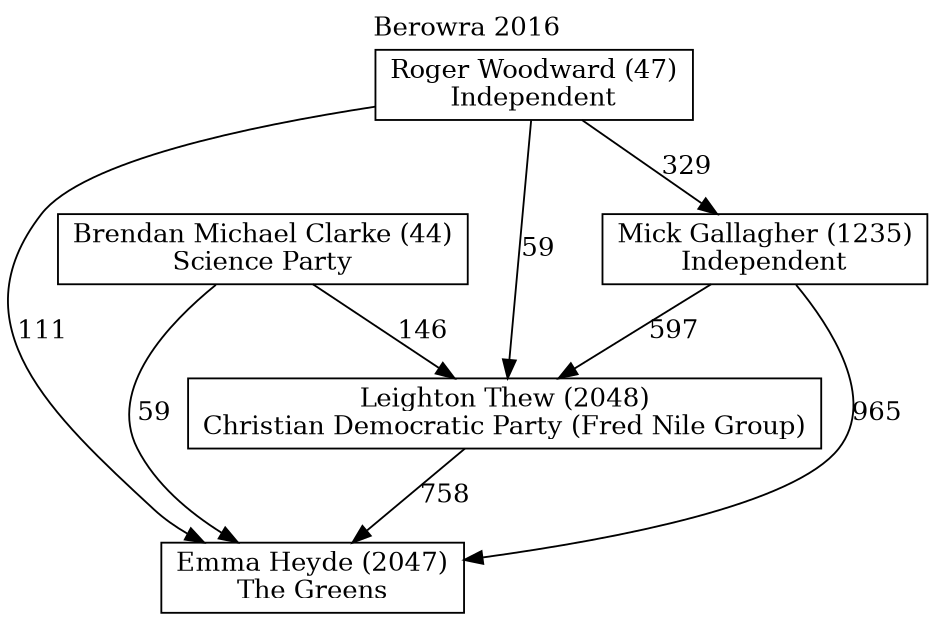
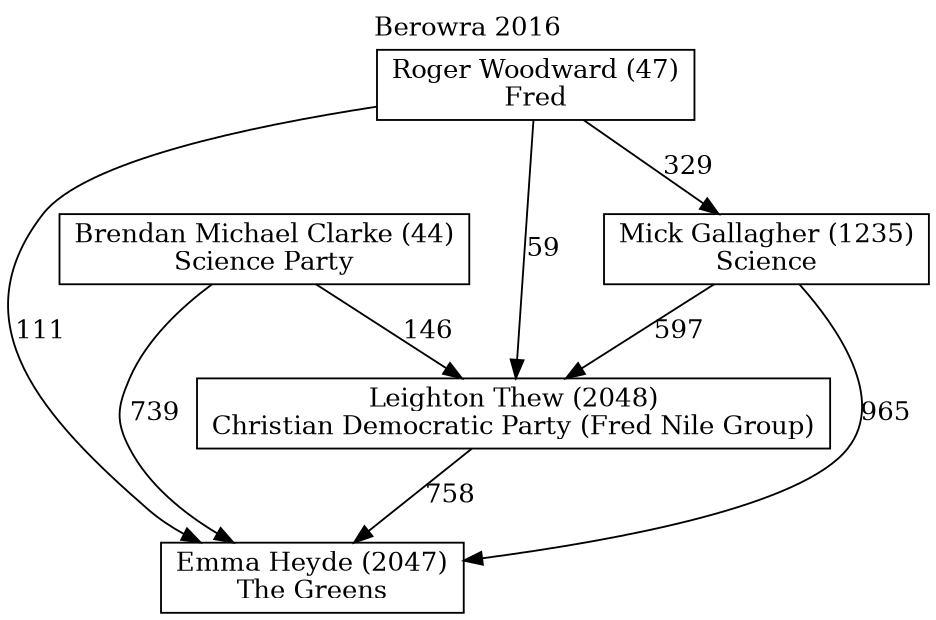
(534, 85) -> (536, 85)
(765, 249) -> (766, 249)
(155, 413) -> (155, 413)
